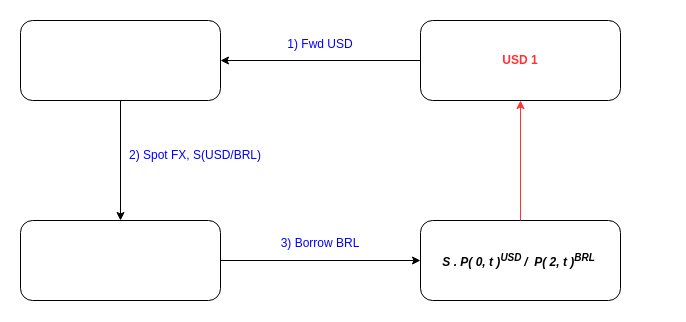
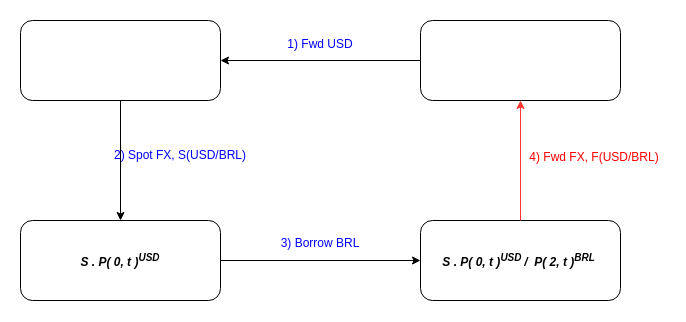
(521, 61) -> none
(196, 156) -> (181, 156)
none -> (595, 158)
none -> (121, 261)
